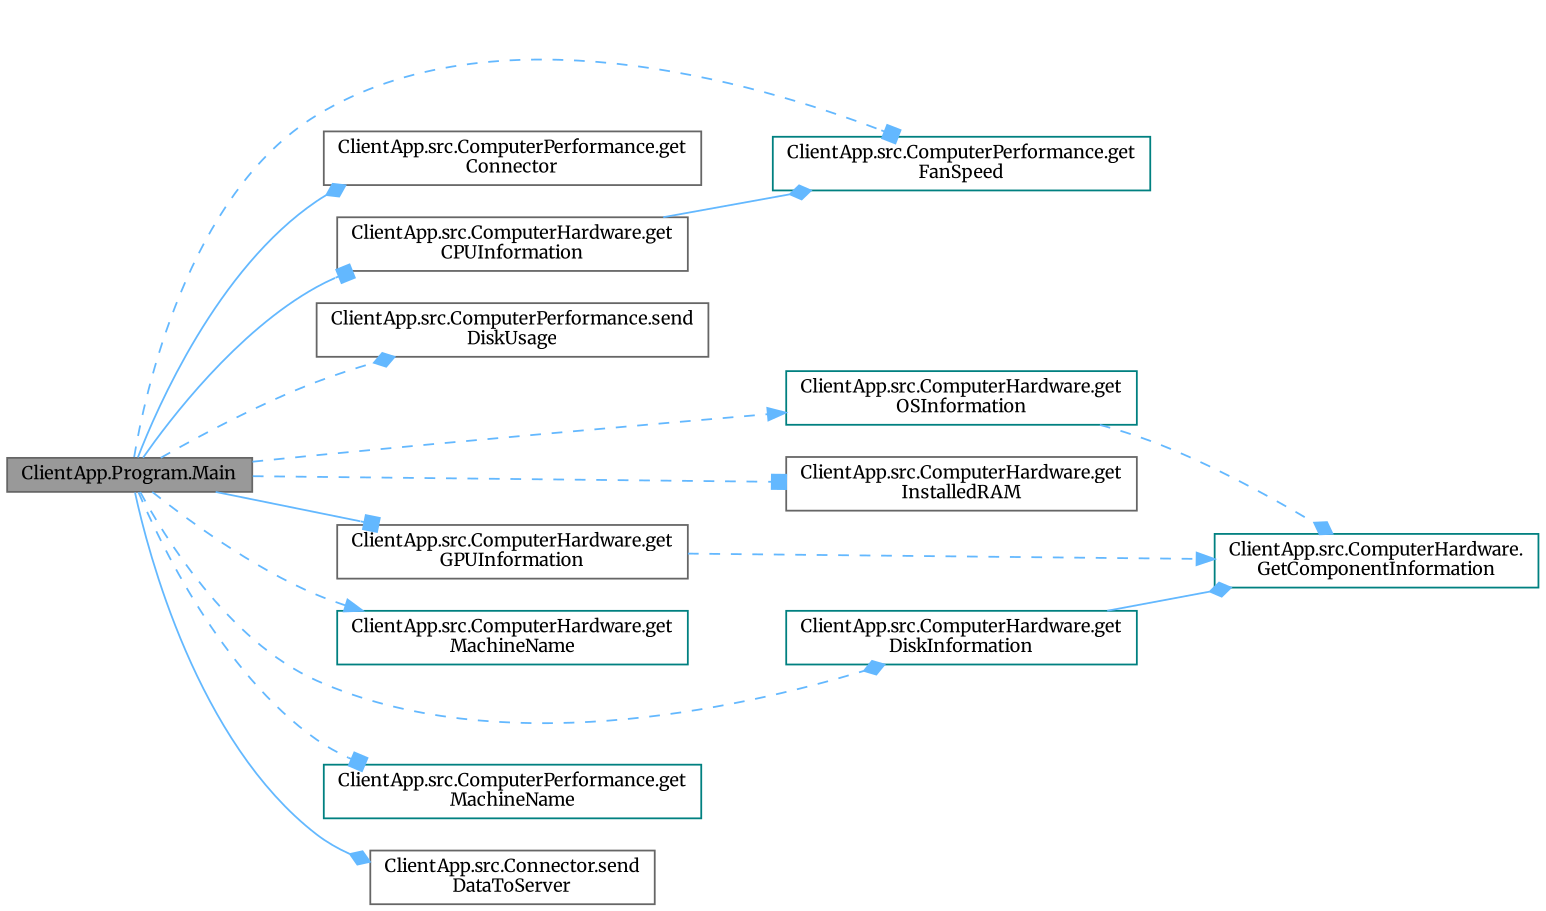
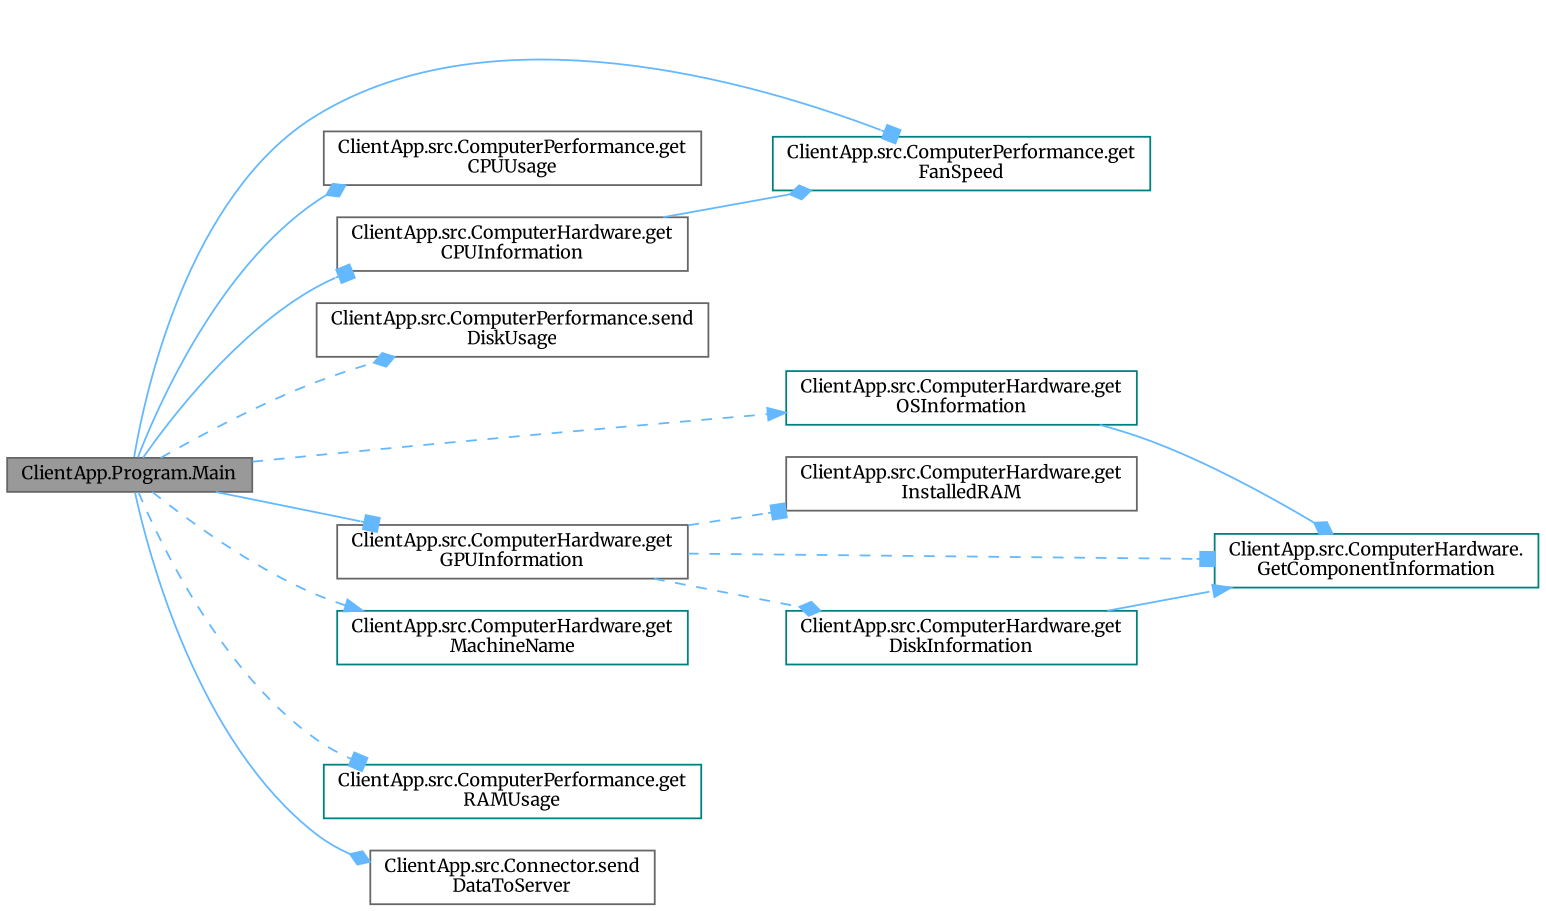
(401, 79) -> (401, 79)
(513, 158) -> (513, 158)
(1210, 467) -> (1210, 467)
(510, 479) -> (728, 519)
(942, 556) -> (942, 556)
(1158, 601) -> (1158, 601)
(459, 718) -> (727, 593)
(513, 792) -> (513, 792)
